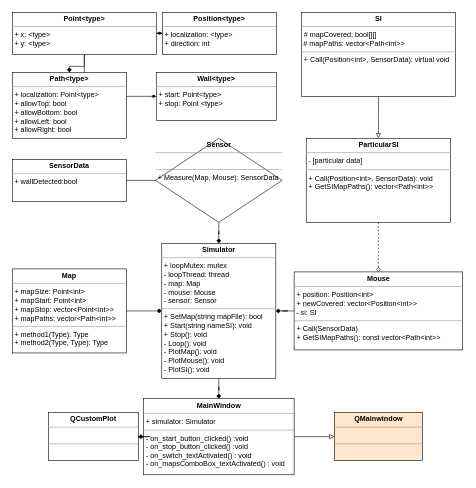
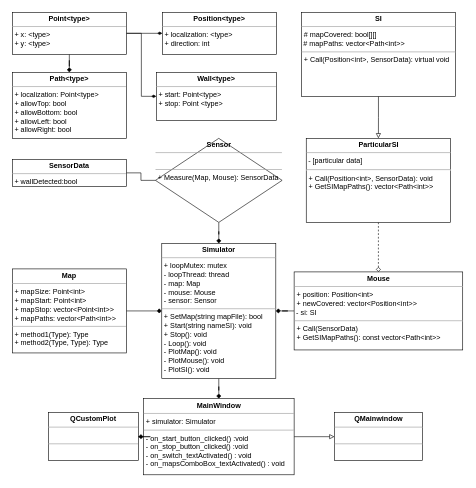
(84, 33) -> (69, 33)
(69, 180) -> (69, 173)
(378, 437) -> (378, 437)
